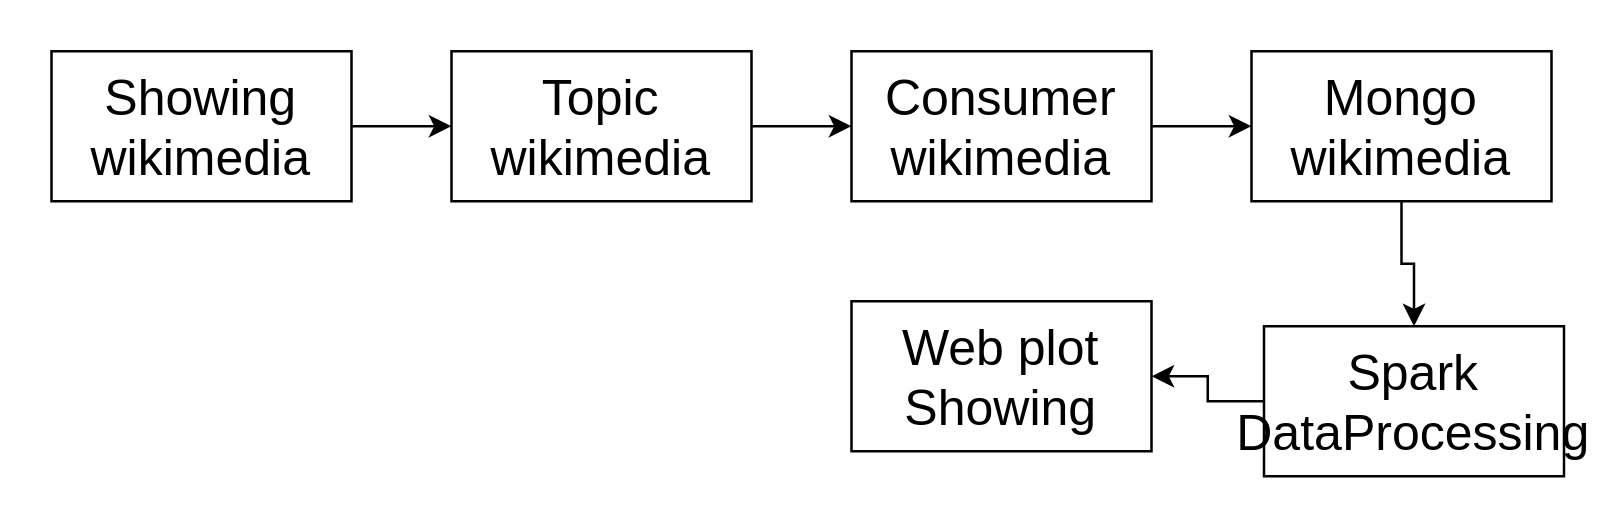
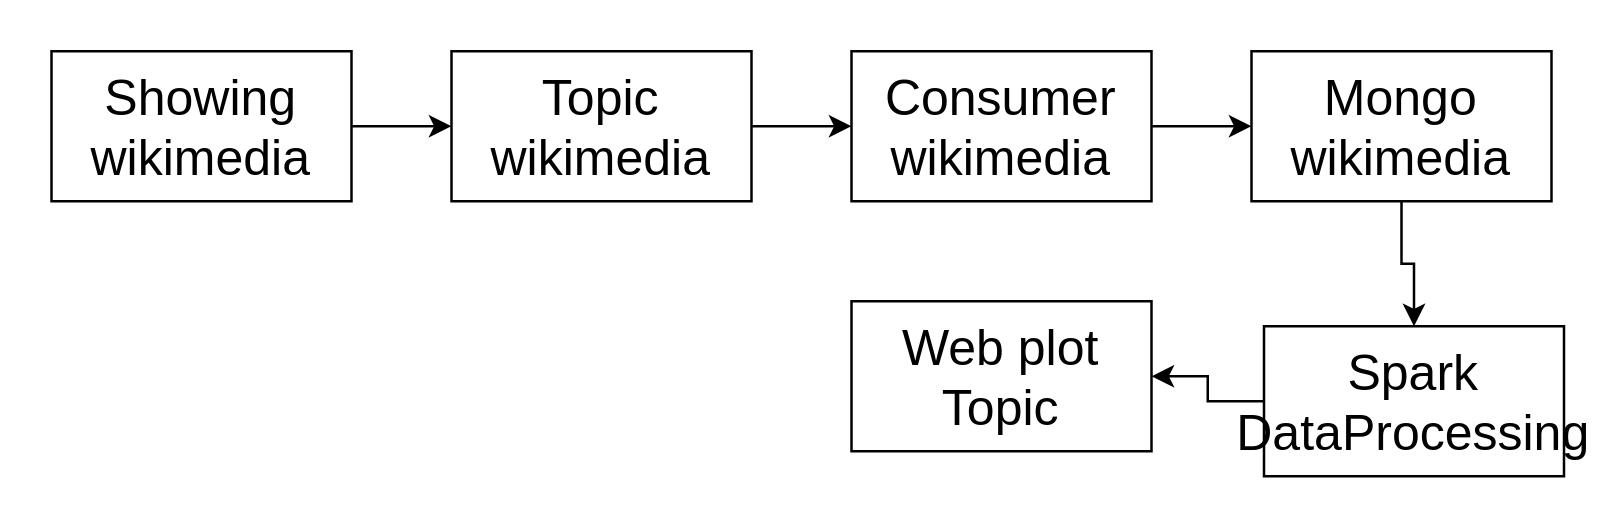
(1001, 376) -> (1001, 376)
